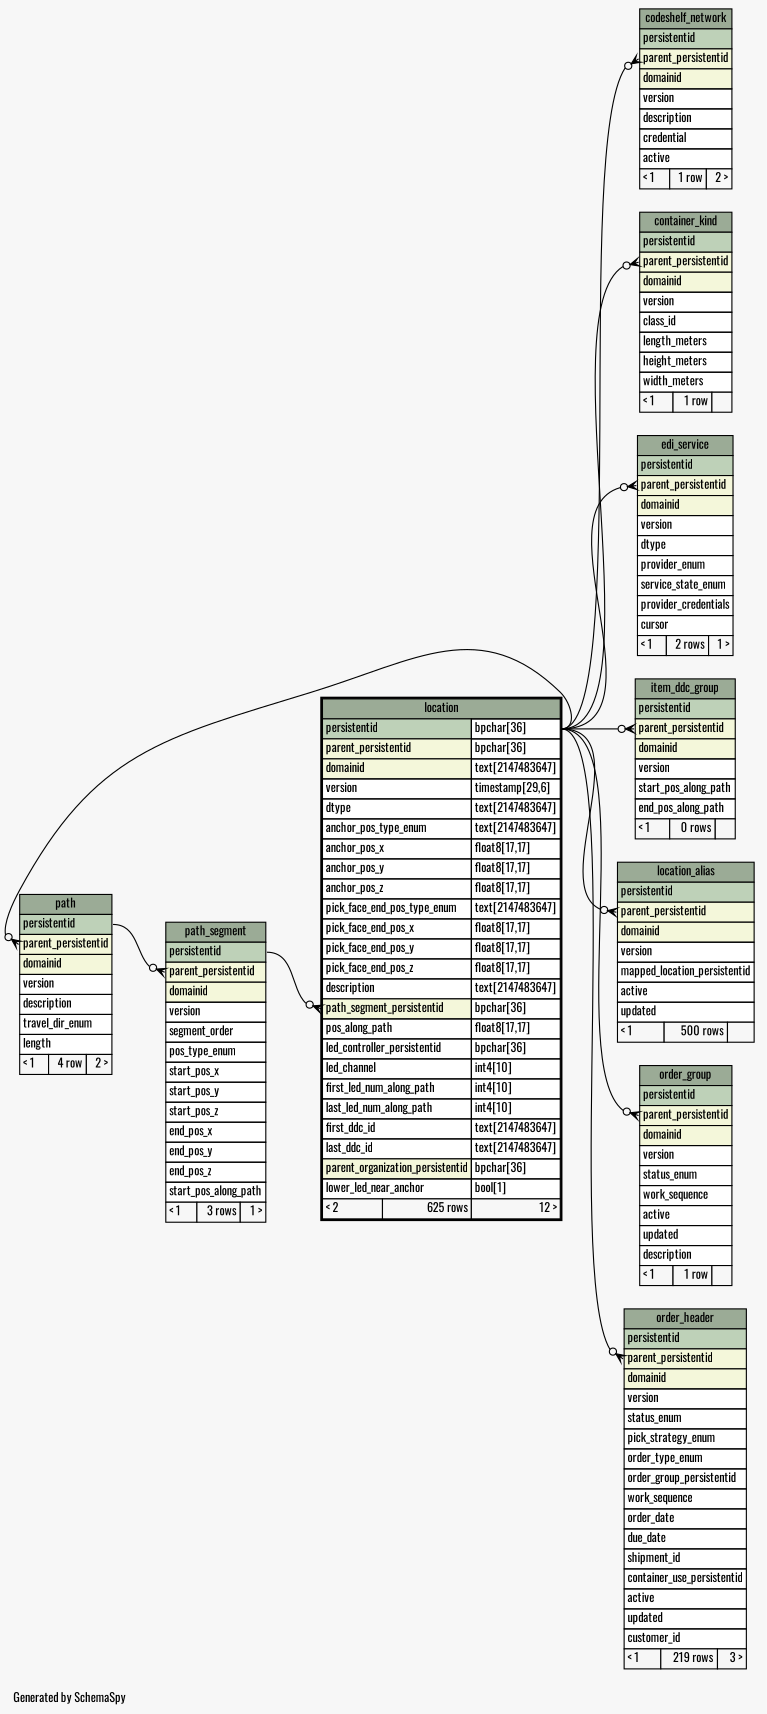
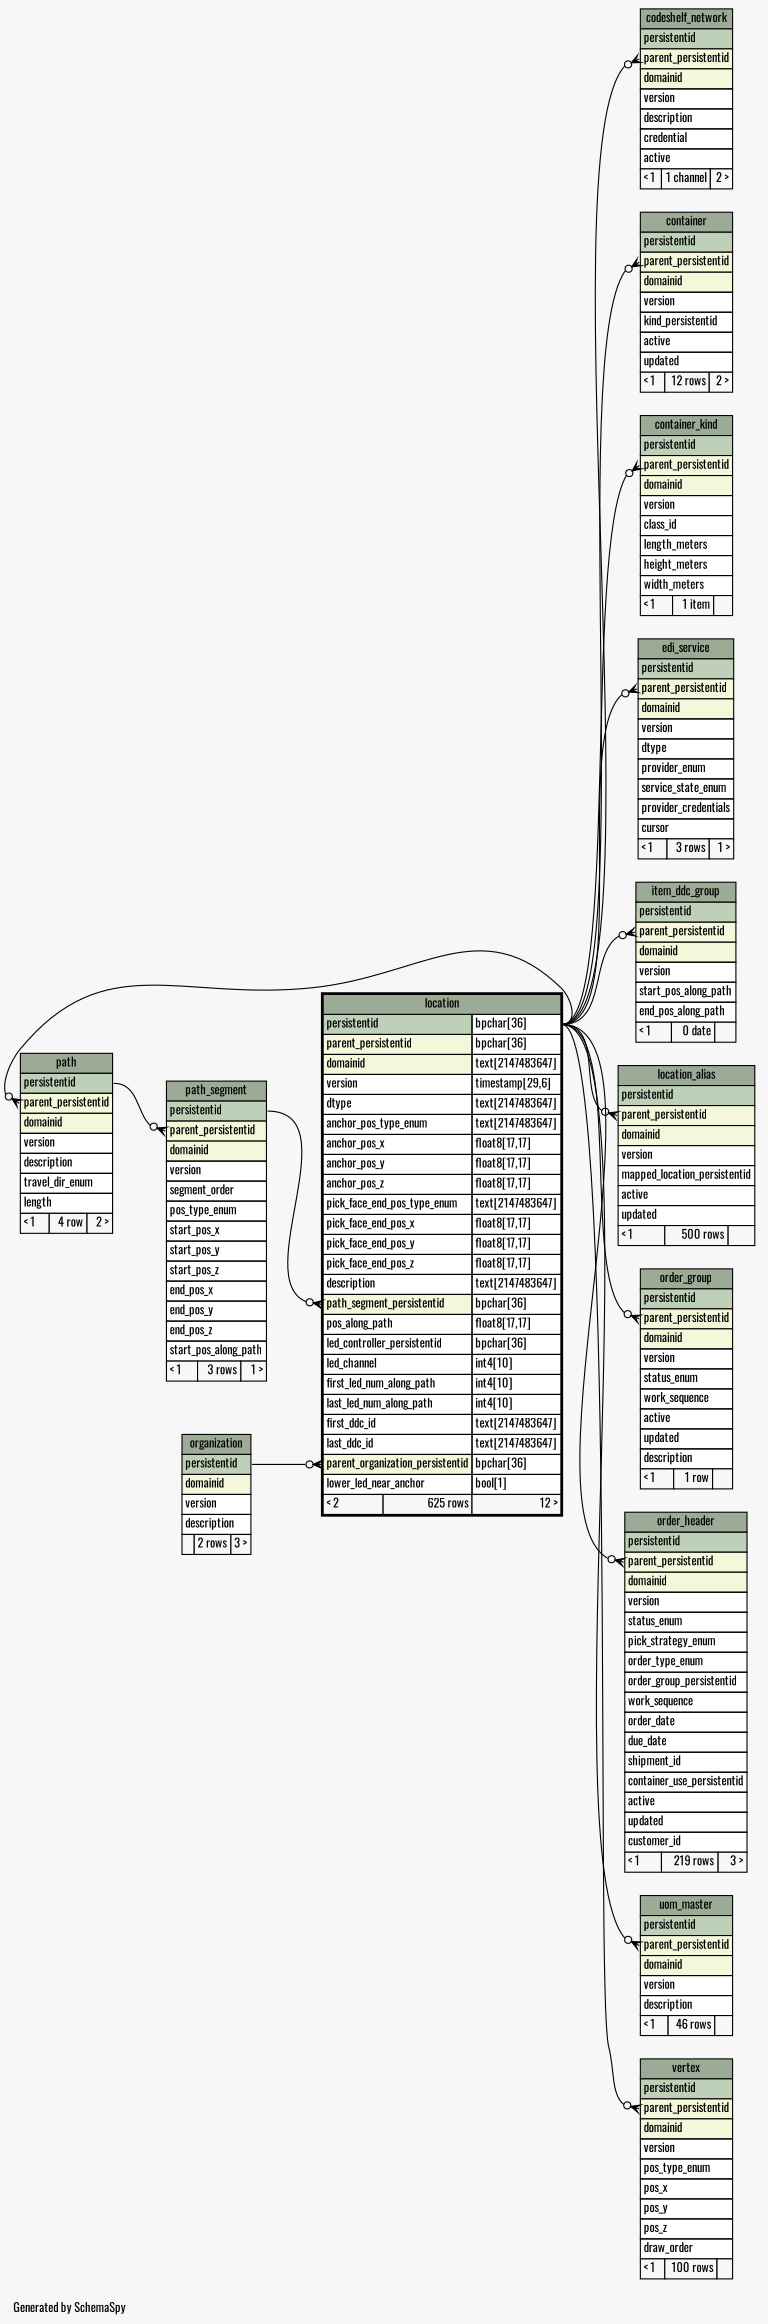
(691, 178) -> (686, 178)
none -> (686, 302)
(696, 402) -> (696, 605)
(690, 645) -> (691, 848)
(696, 828) -> (697, 1032)
none -> (216, 1494)
none -> (686, 1966)
none -> (686, 2169)
